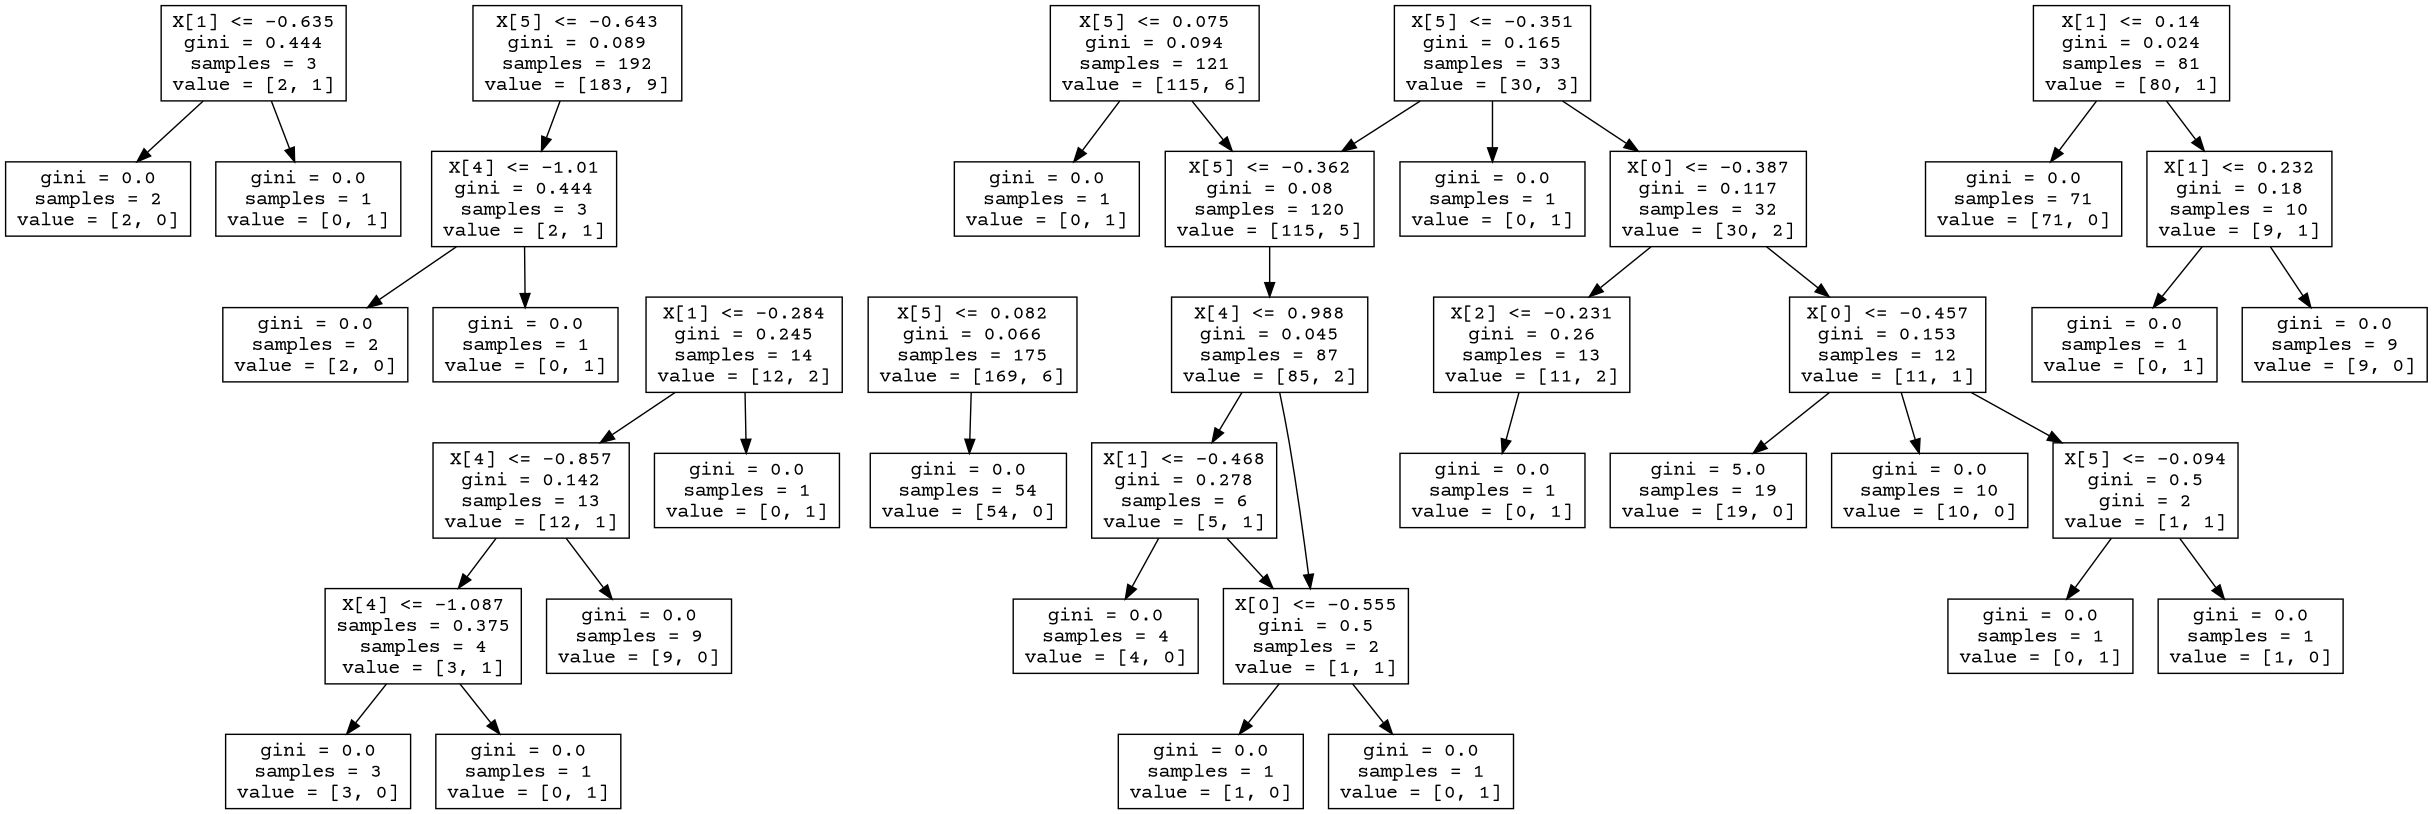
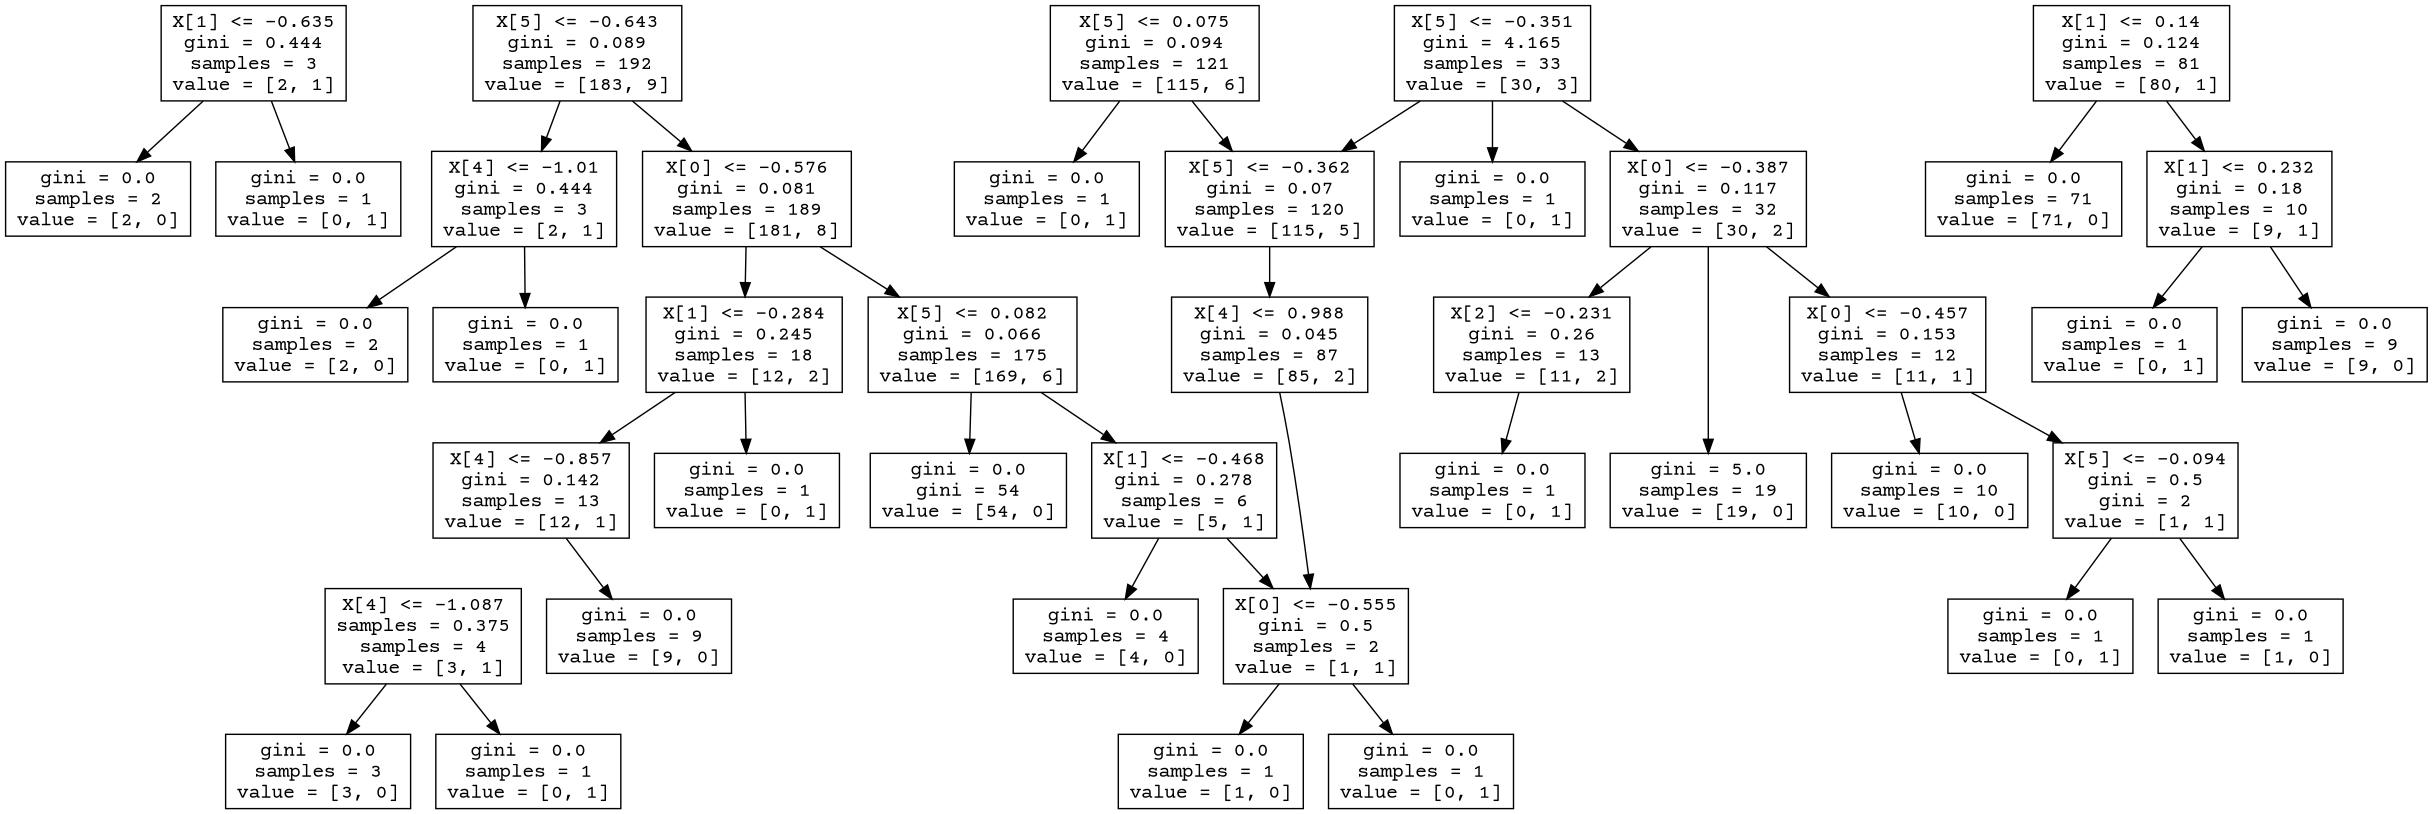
(1492, 53) -> (1492, 53)
(2132, 53) -> (2132, 53)
none -> (747, 199)
(1270, 199) -> (1270, 199)
(744, 345) -> (744, 345)
(1231, 411) -> (1072, 414)
(1797, 418) -> (1708, 343)
(968, 490) -> (968, 490)
(482, 557) -> none
